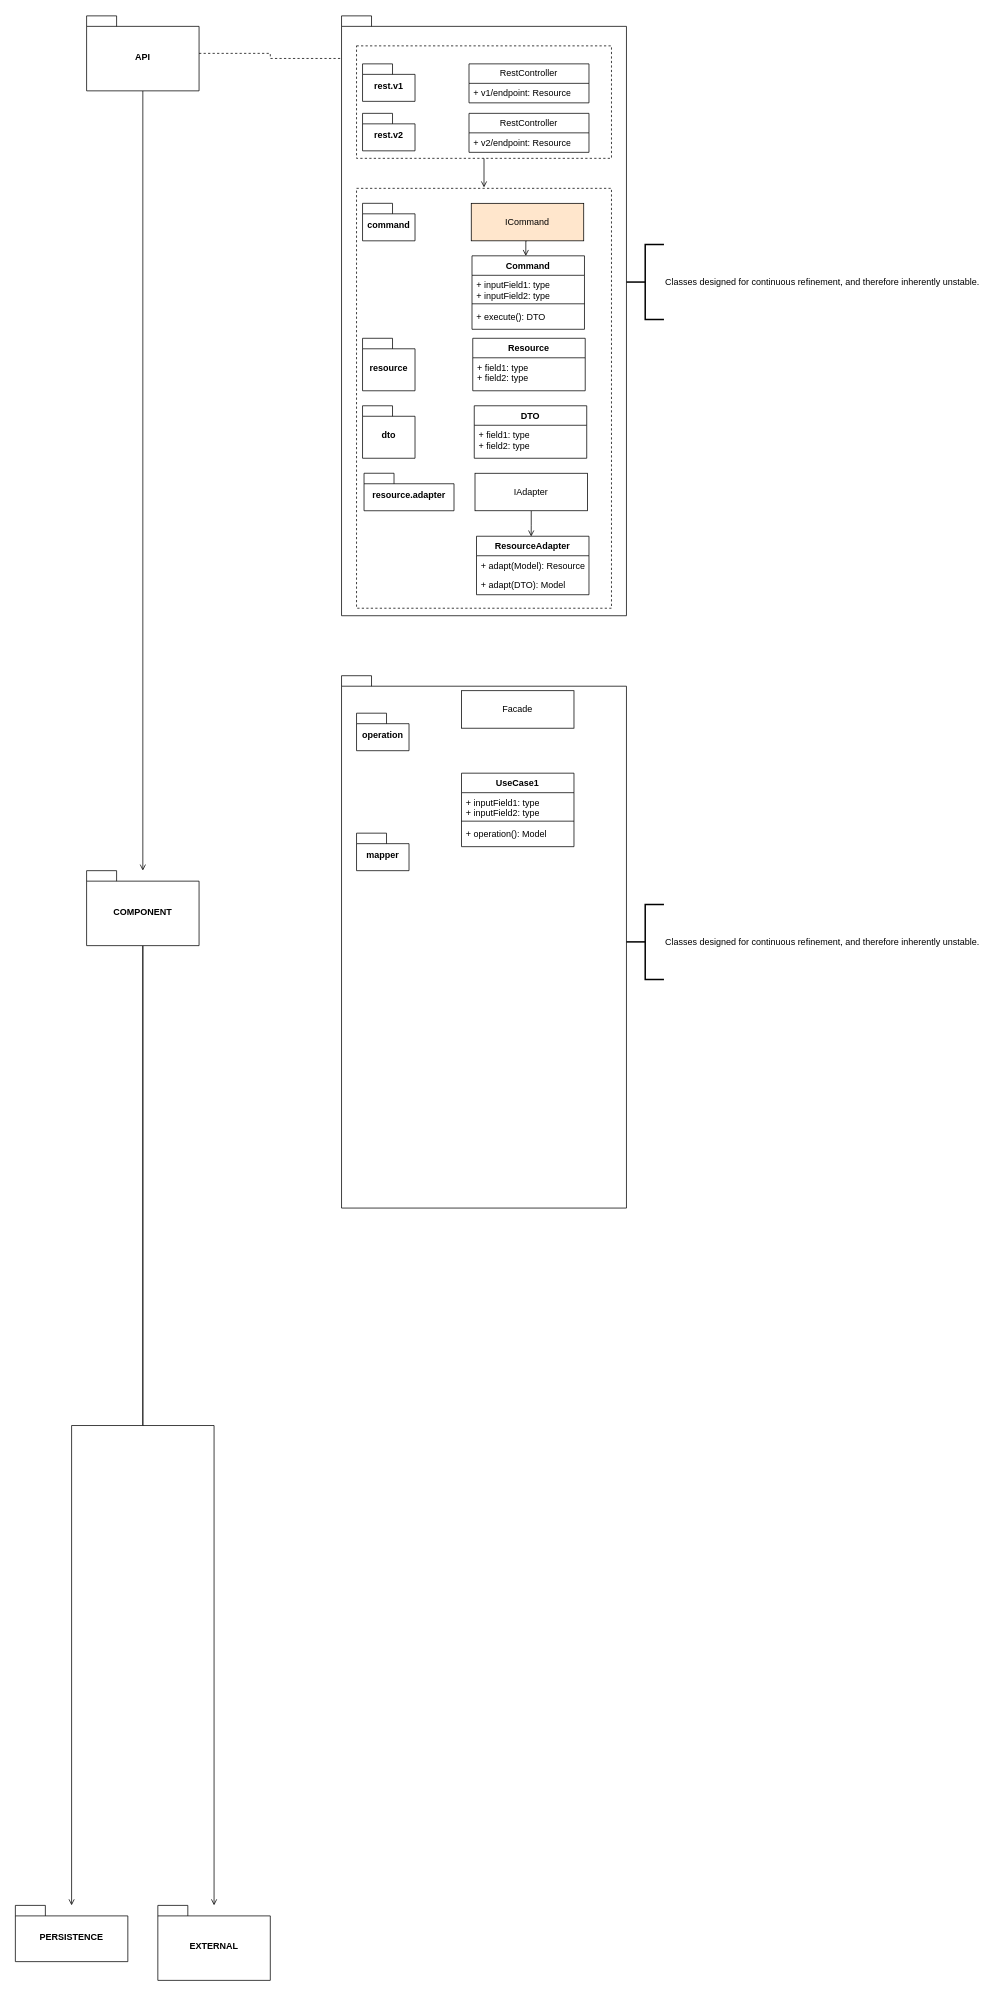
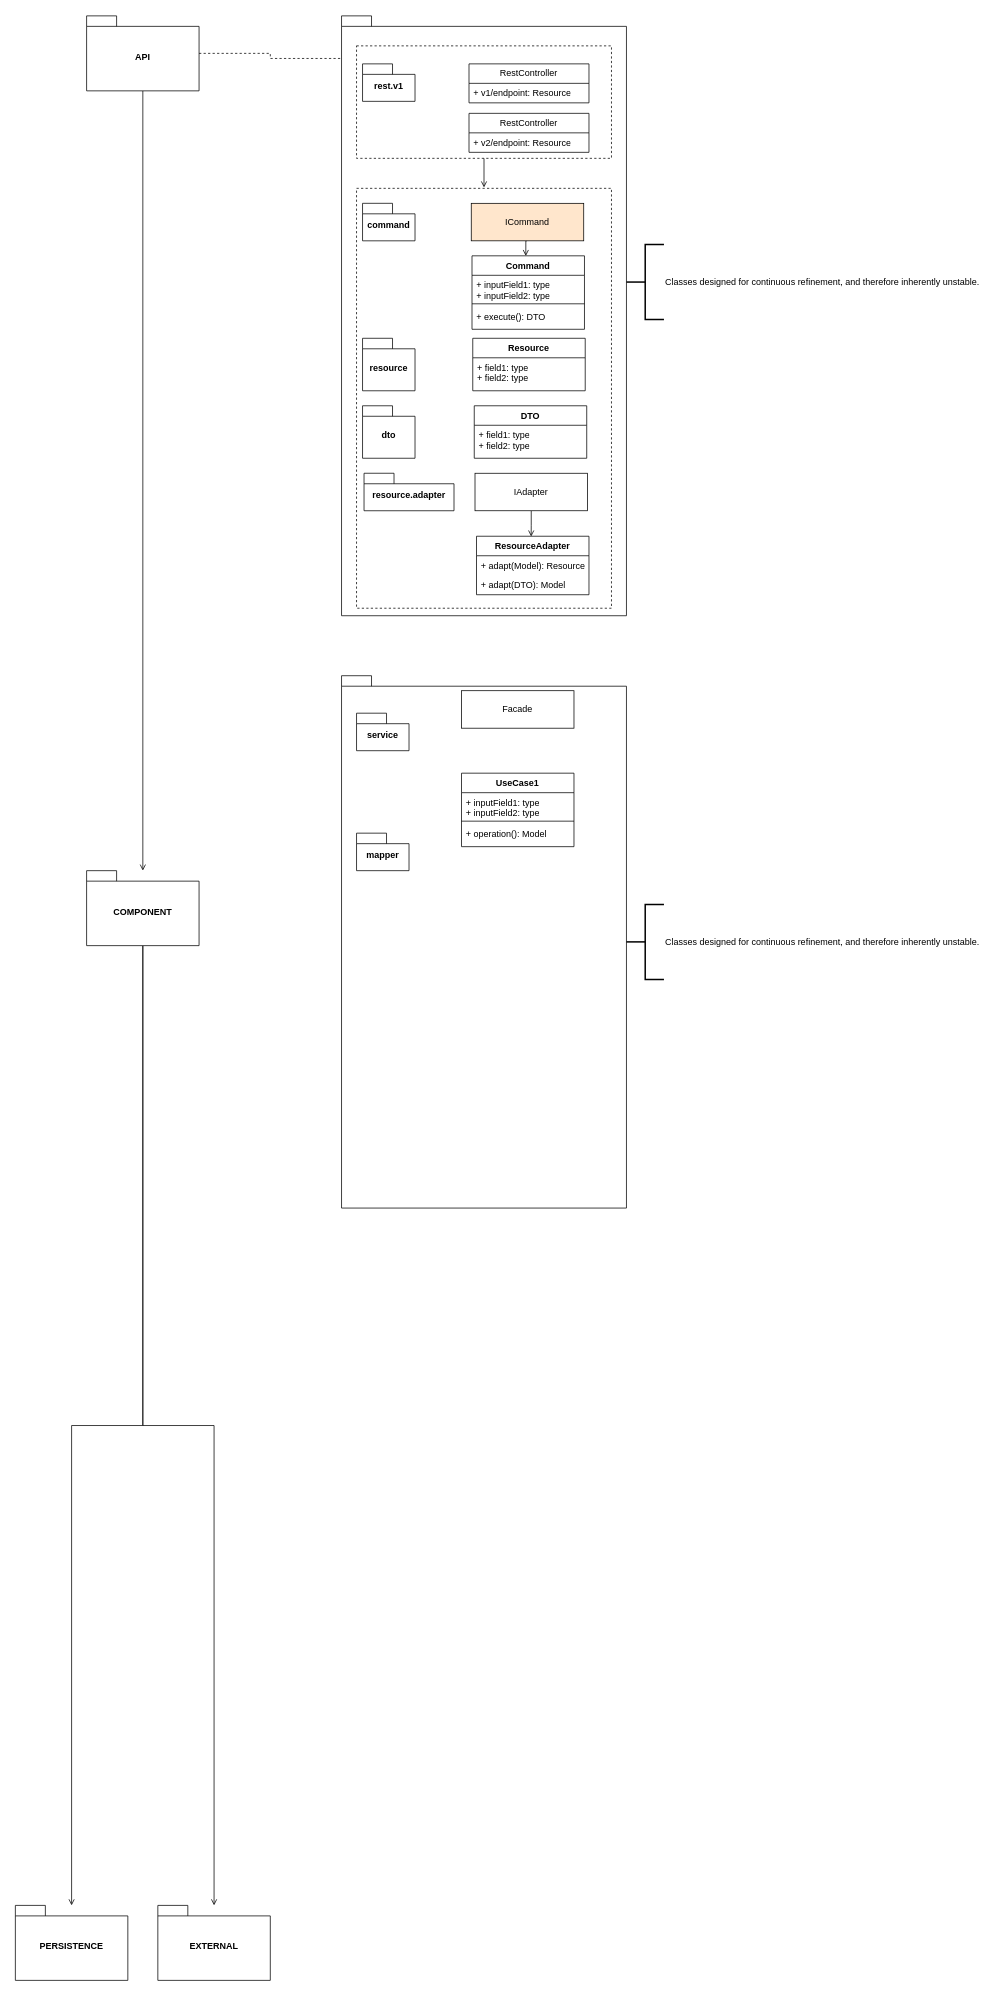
(389, 132) -> none
(383, 735) -> (383, 735)
(72, 1934) -> (72, 1943)
